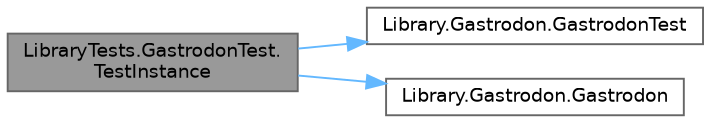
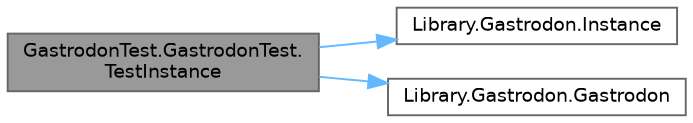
(535, 26) -> (537, 26)
(153, 62) -> (163, 62)
